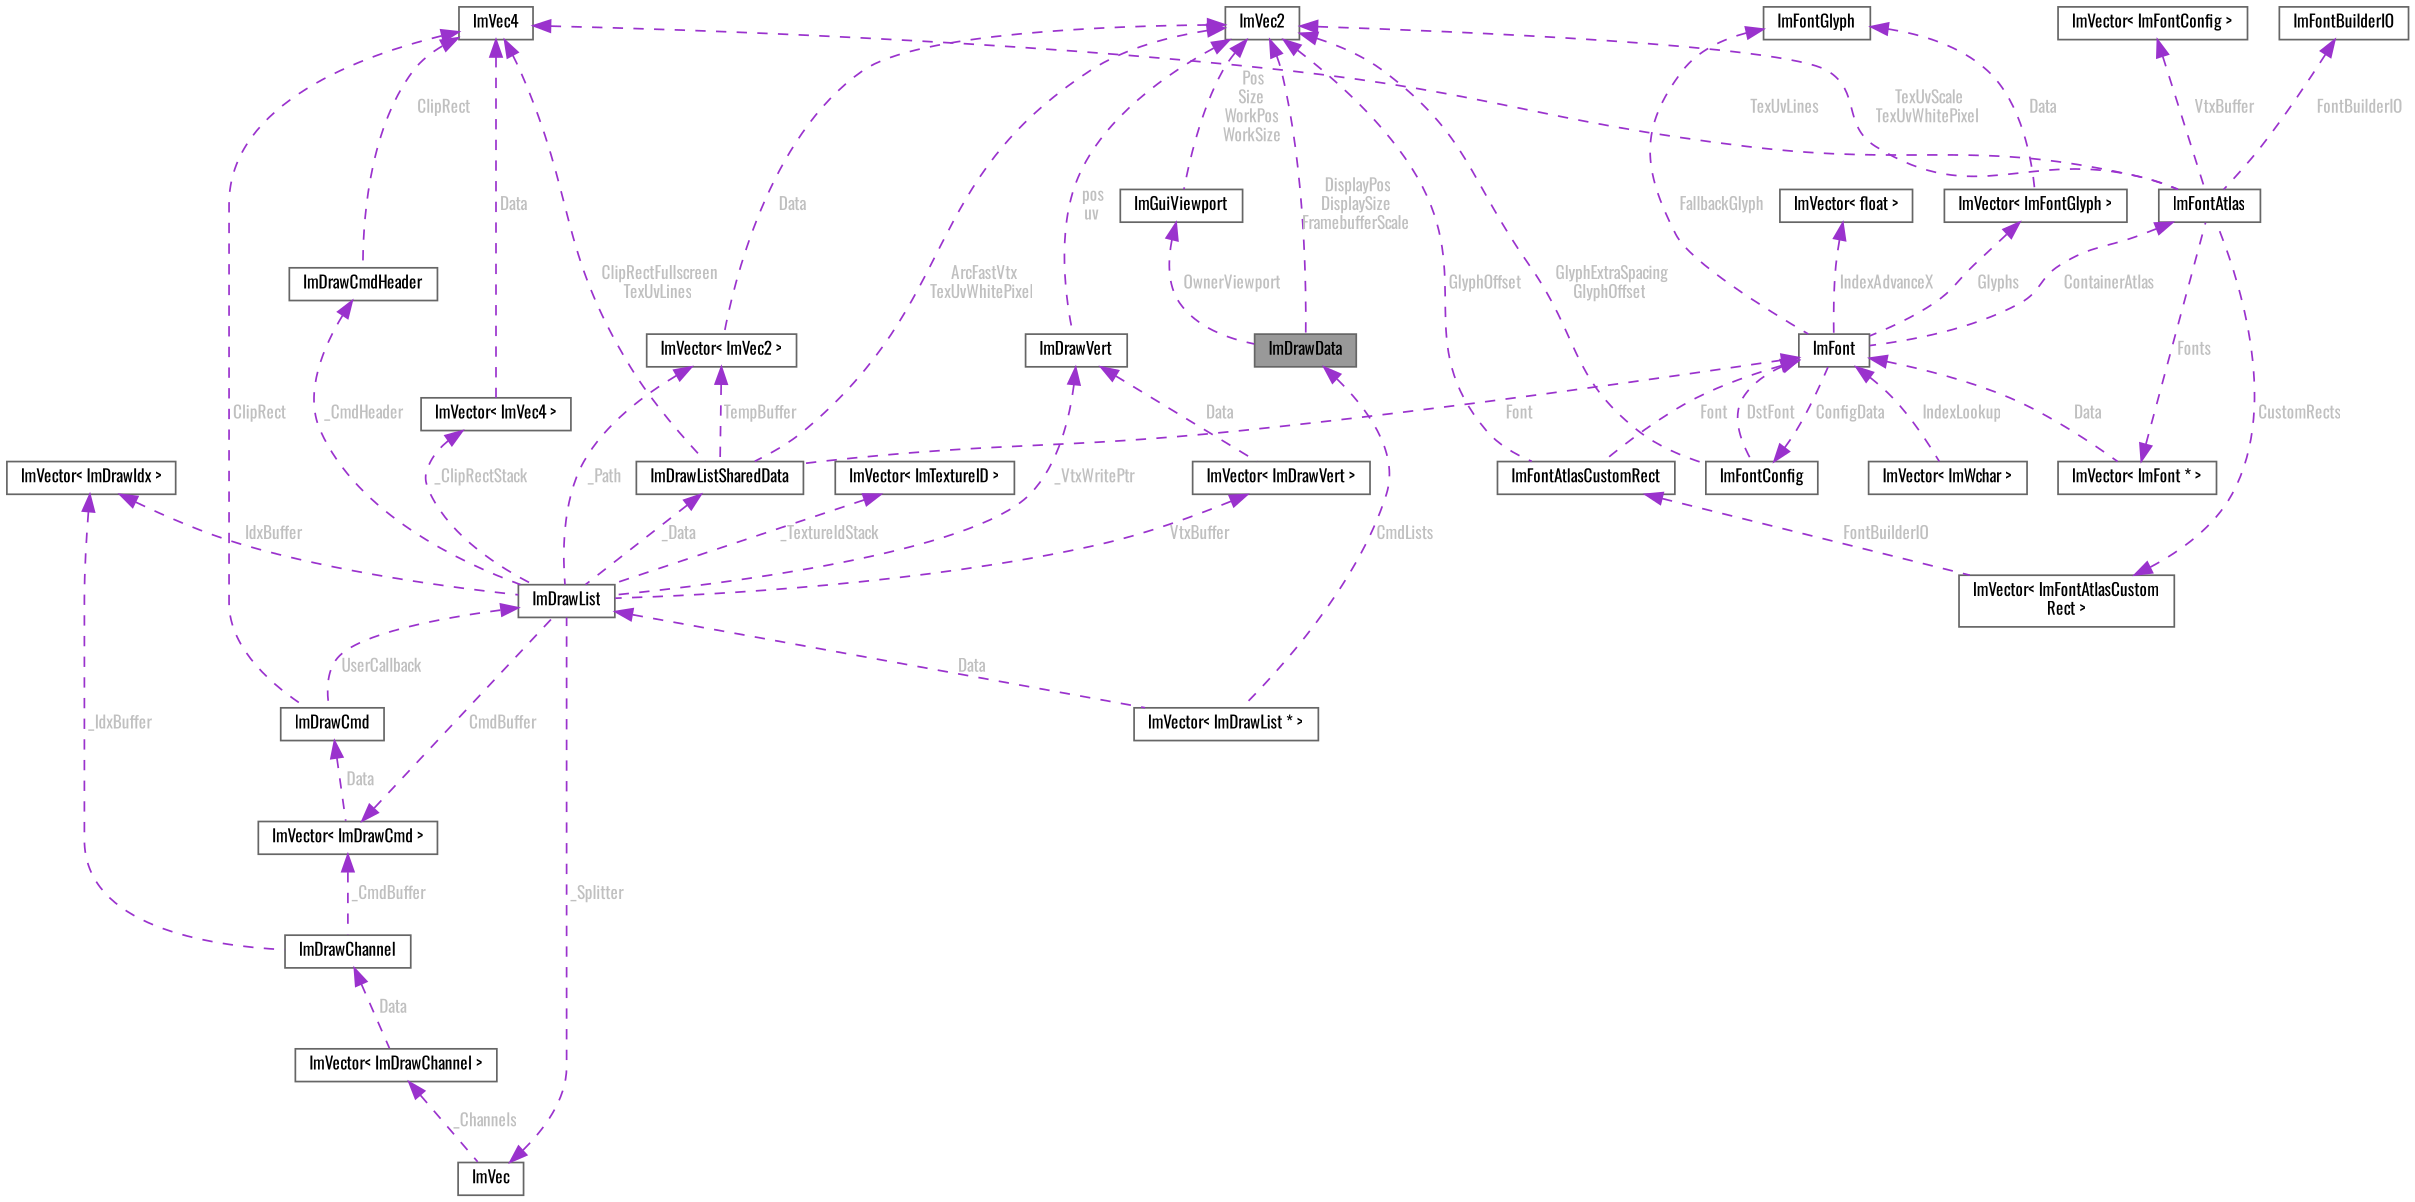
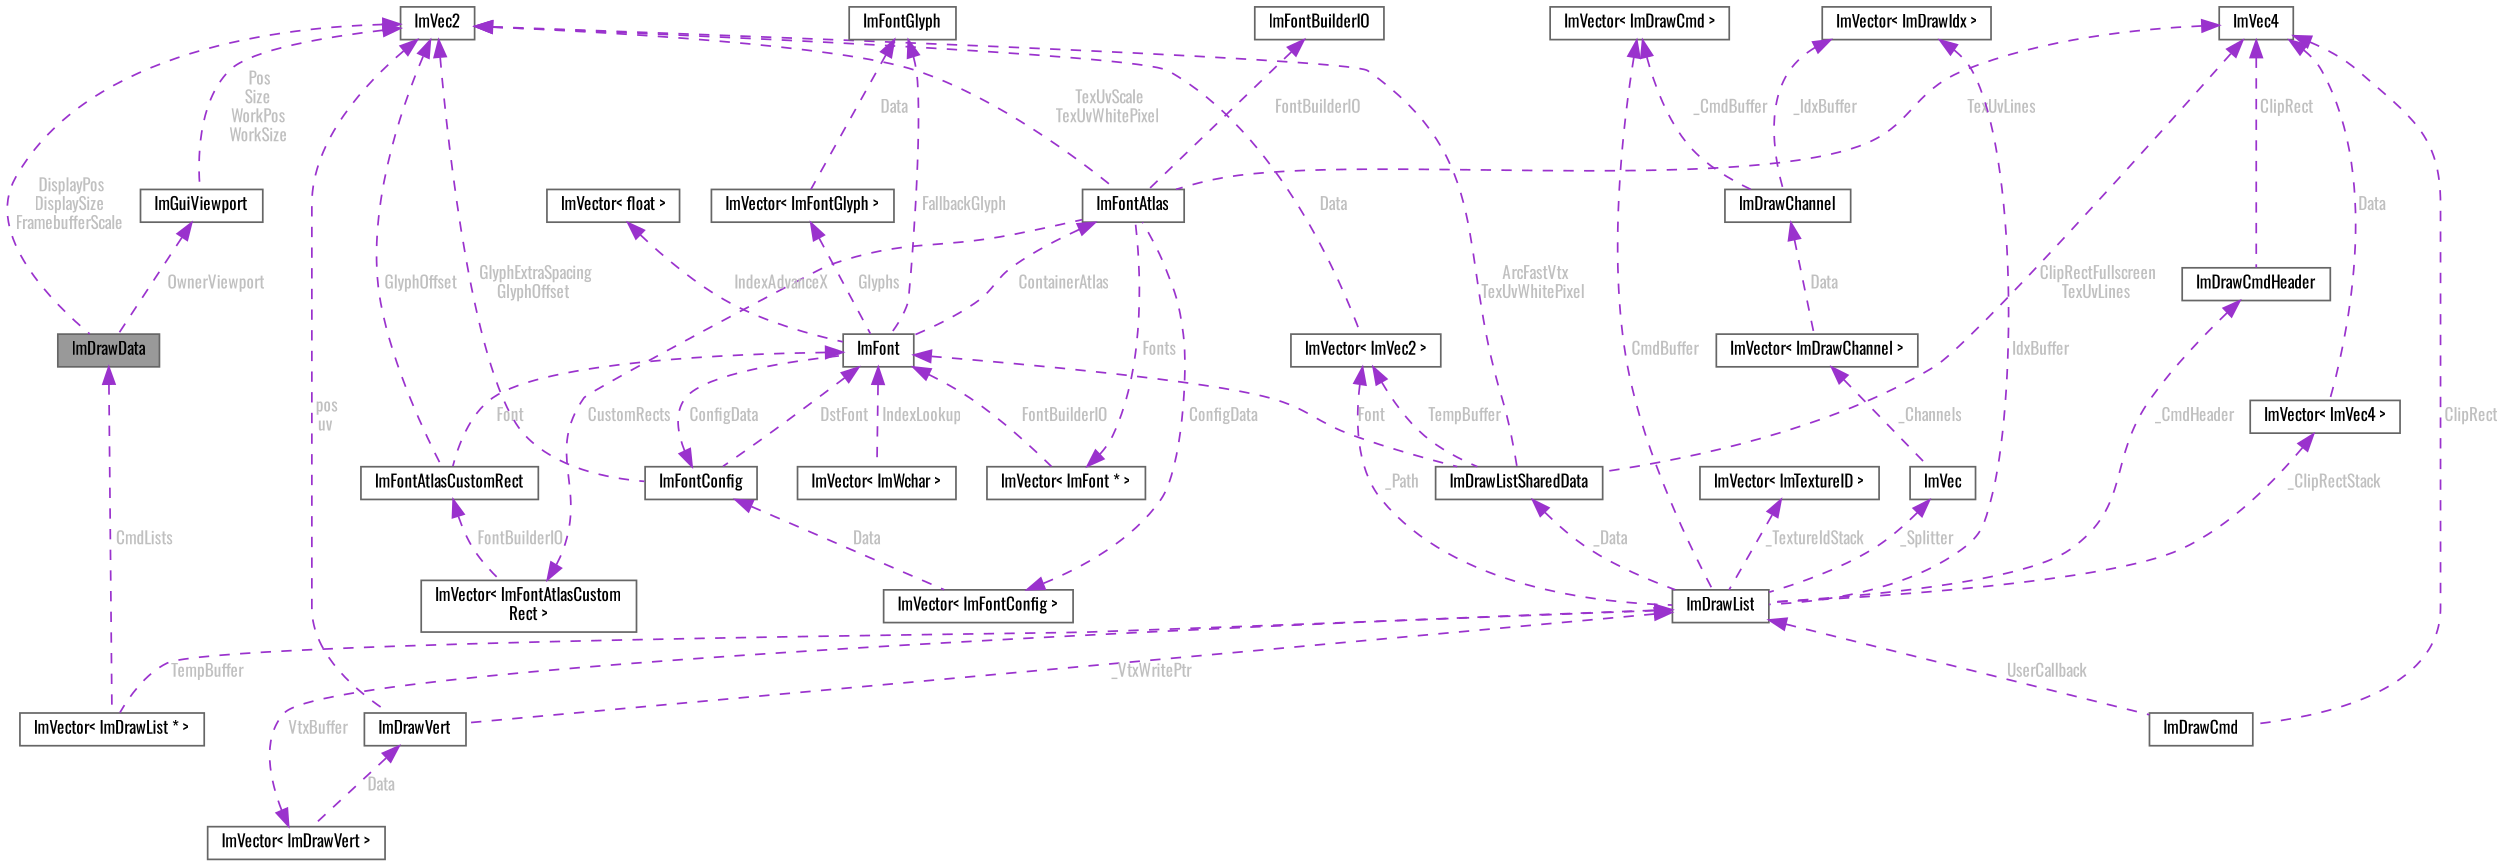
(2223, 108) -> (1222, 417)
(2086, 414) -> (1063, 417)
none -> (848, 548)
(887, 552) -> (1060, 668)
(970, 667) -> (206, 673)
(341, 789) -> none
